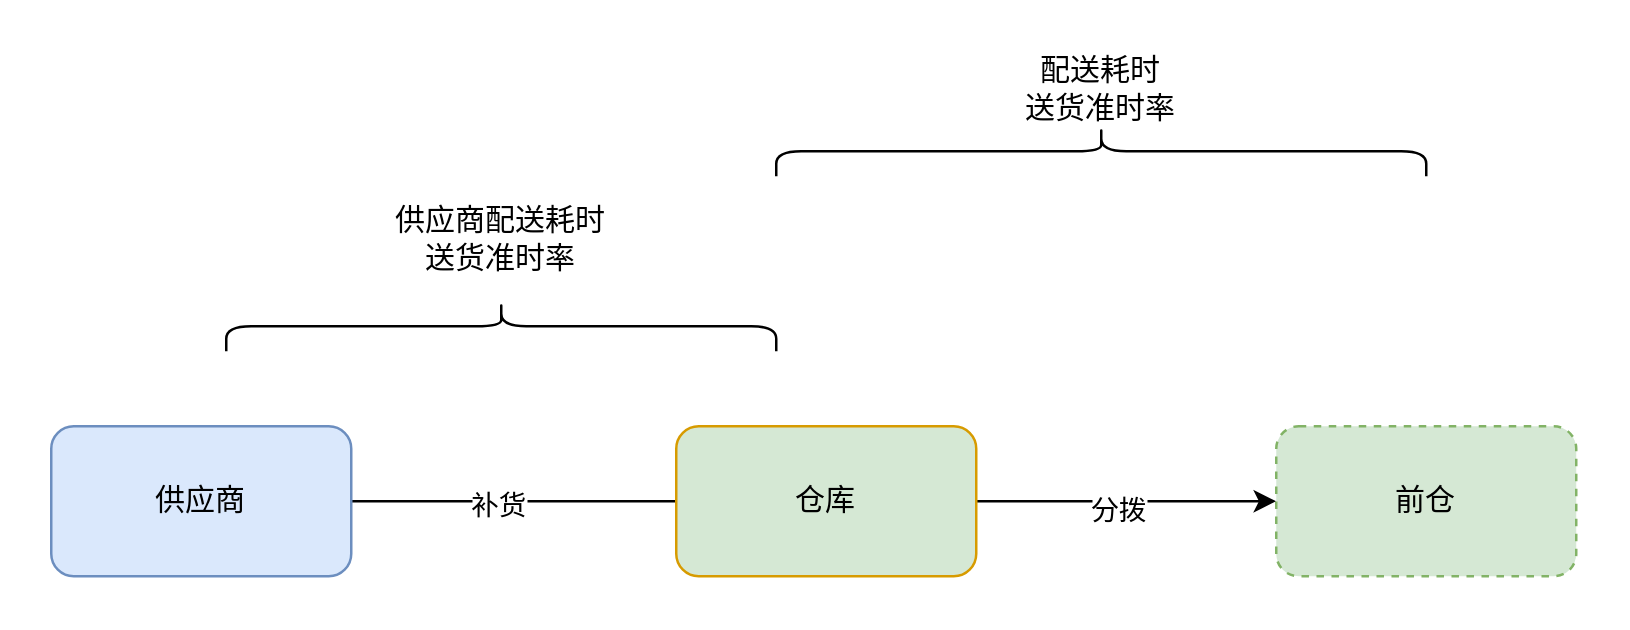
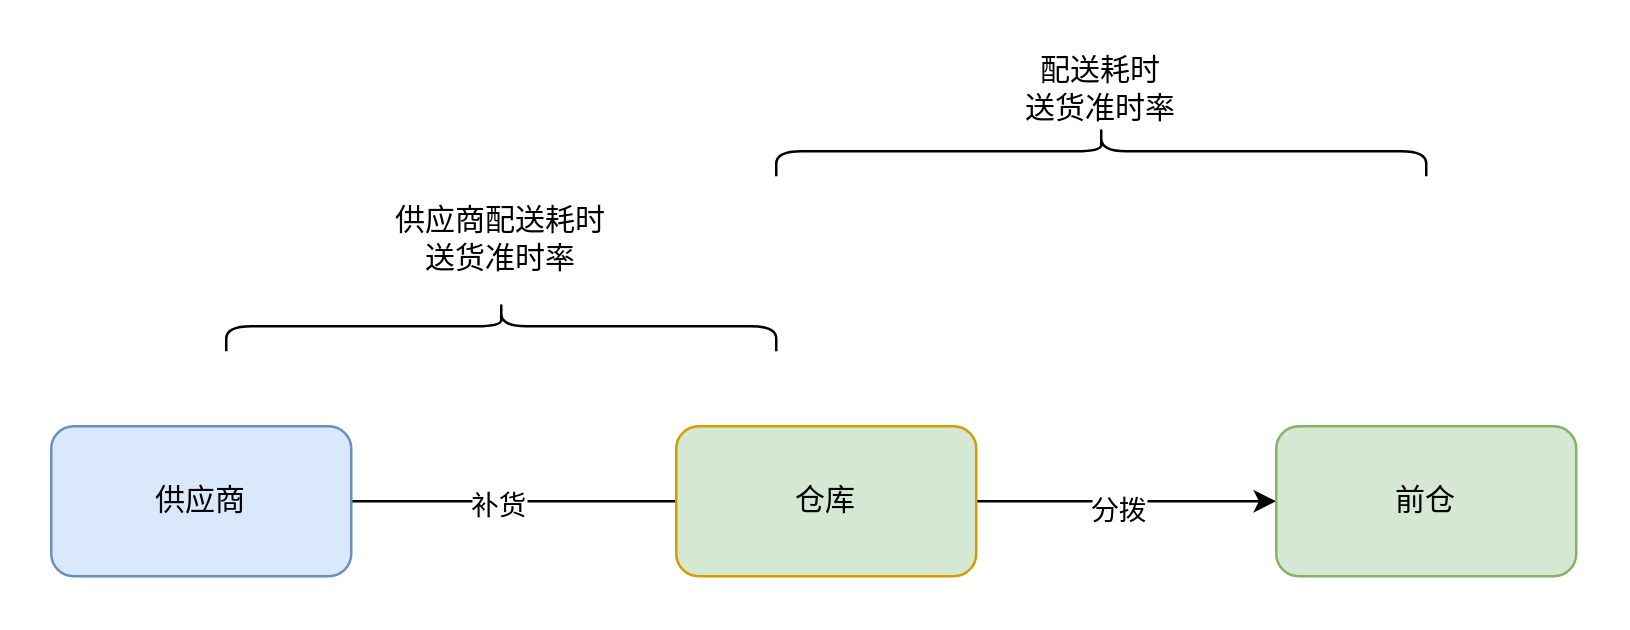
(1426, 501) -> (1426, 501)
